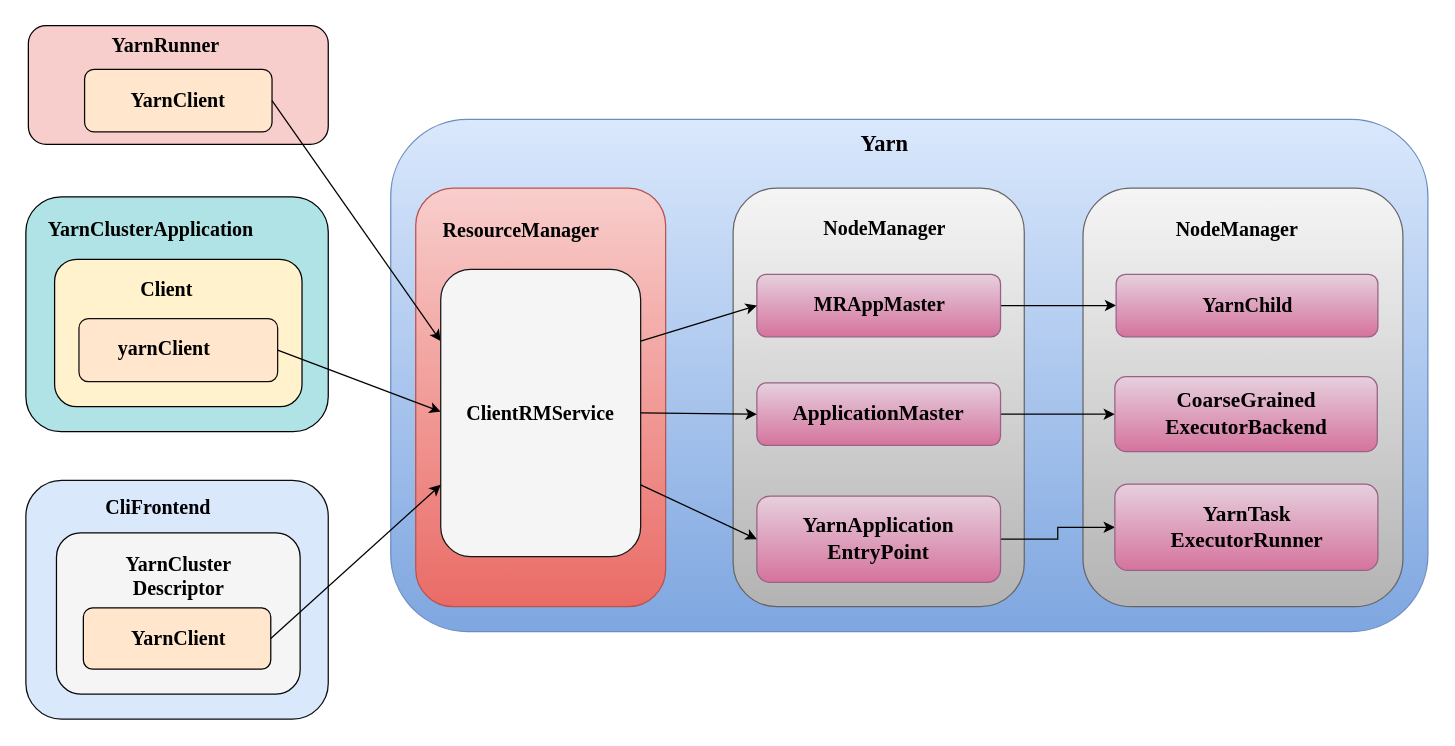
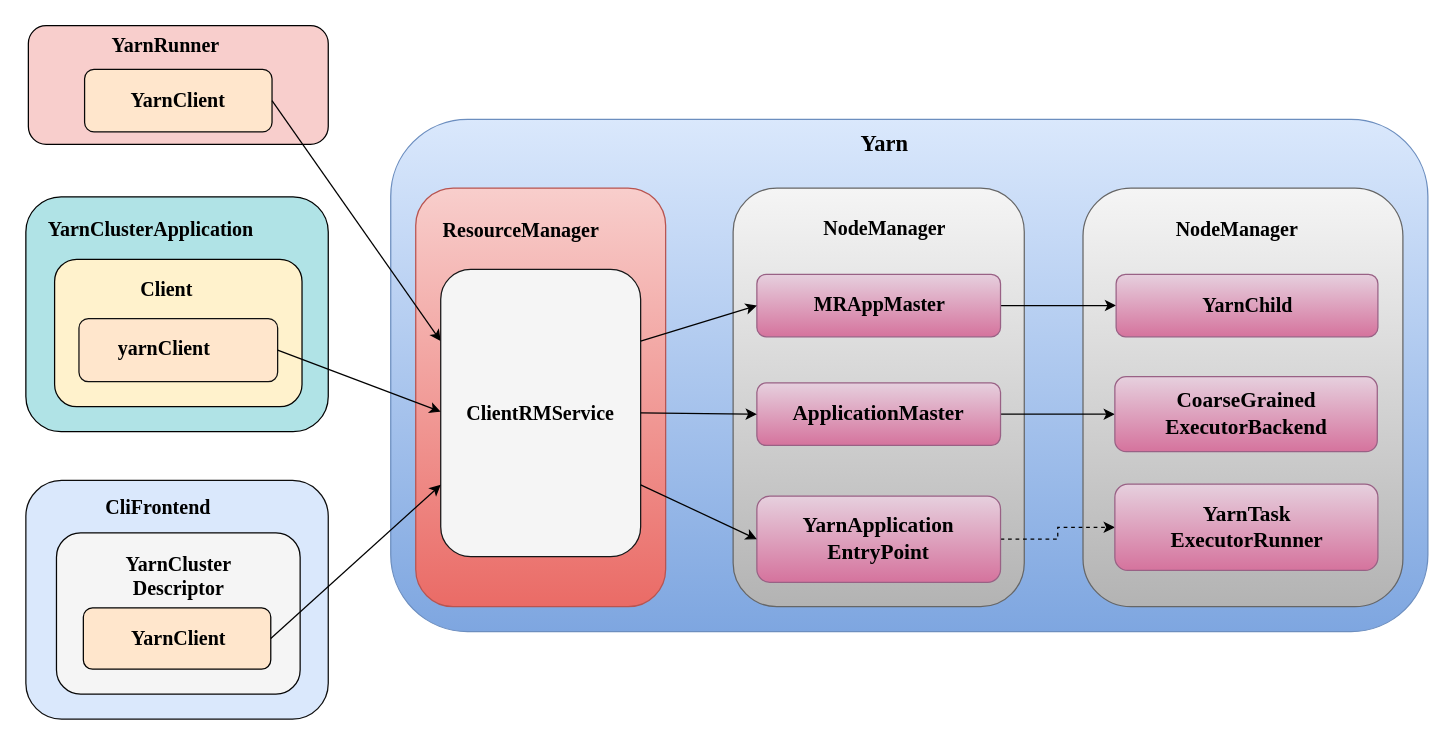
(1058, 537) -> (1058, 537)
